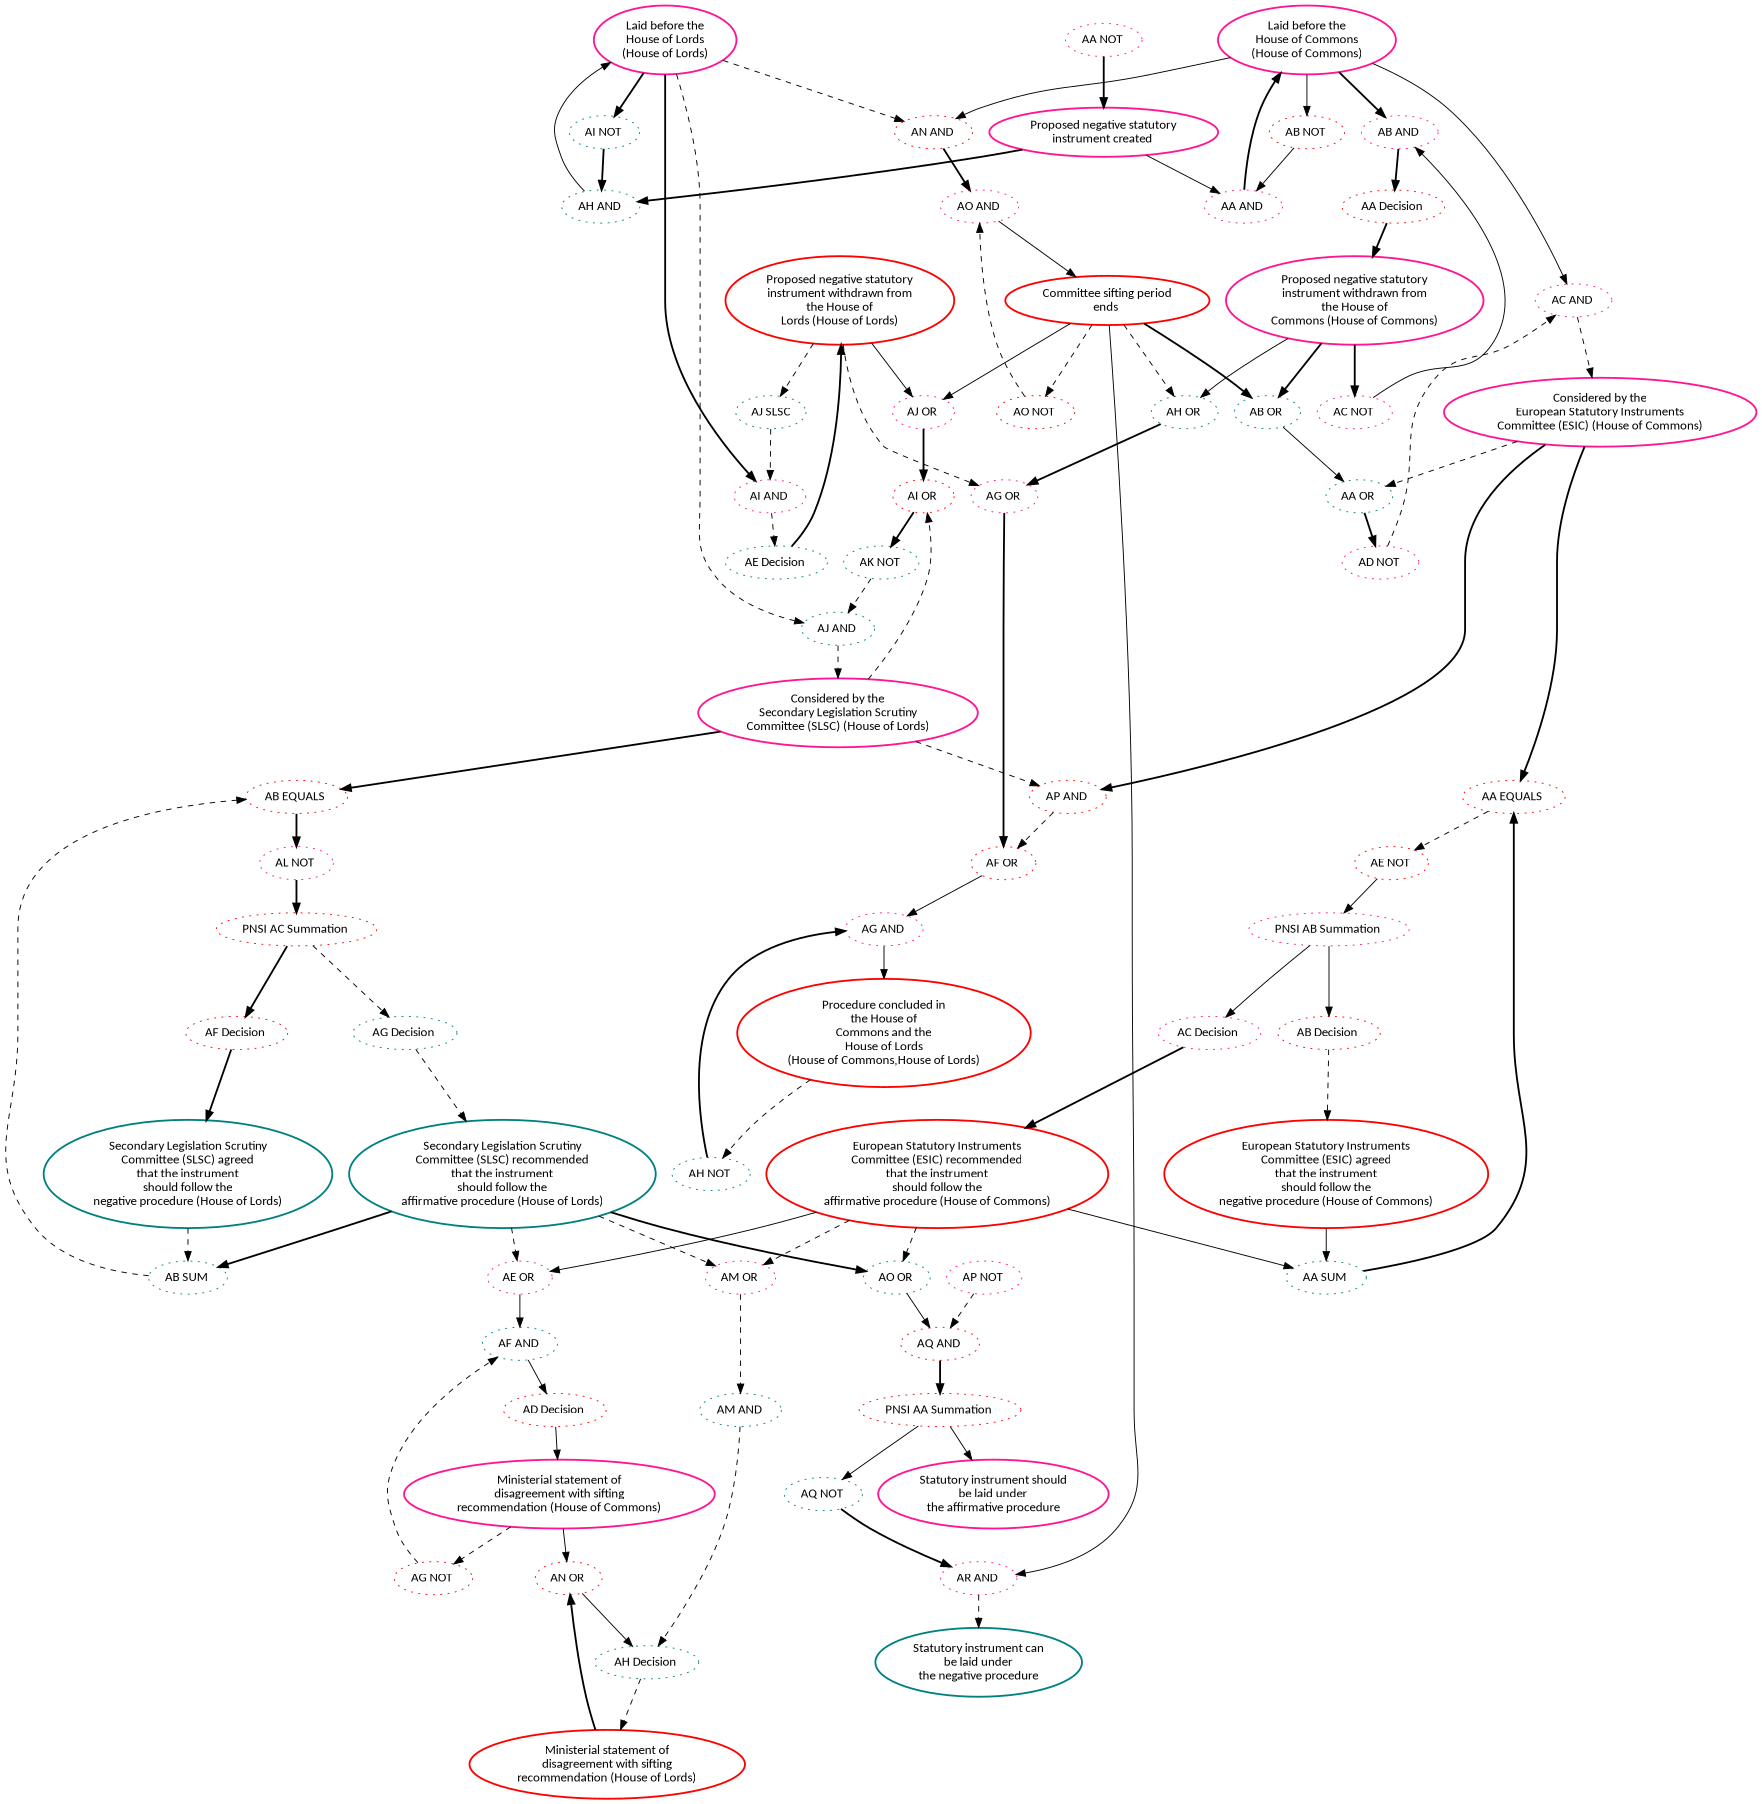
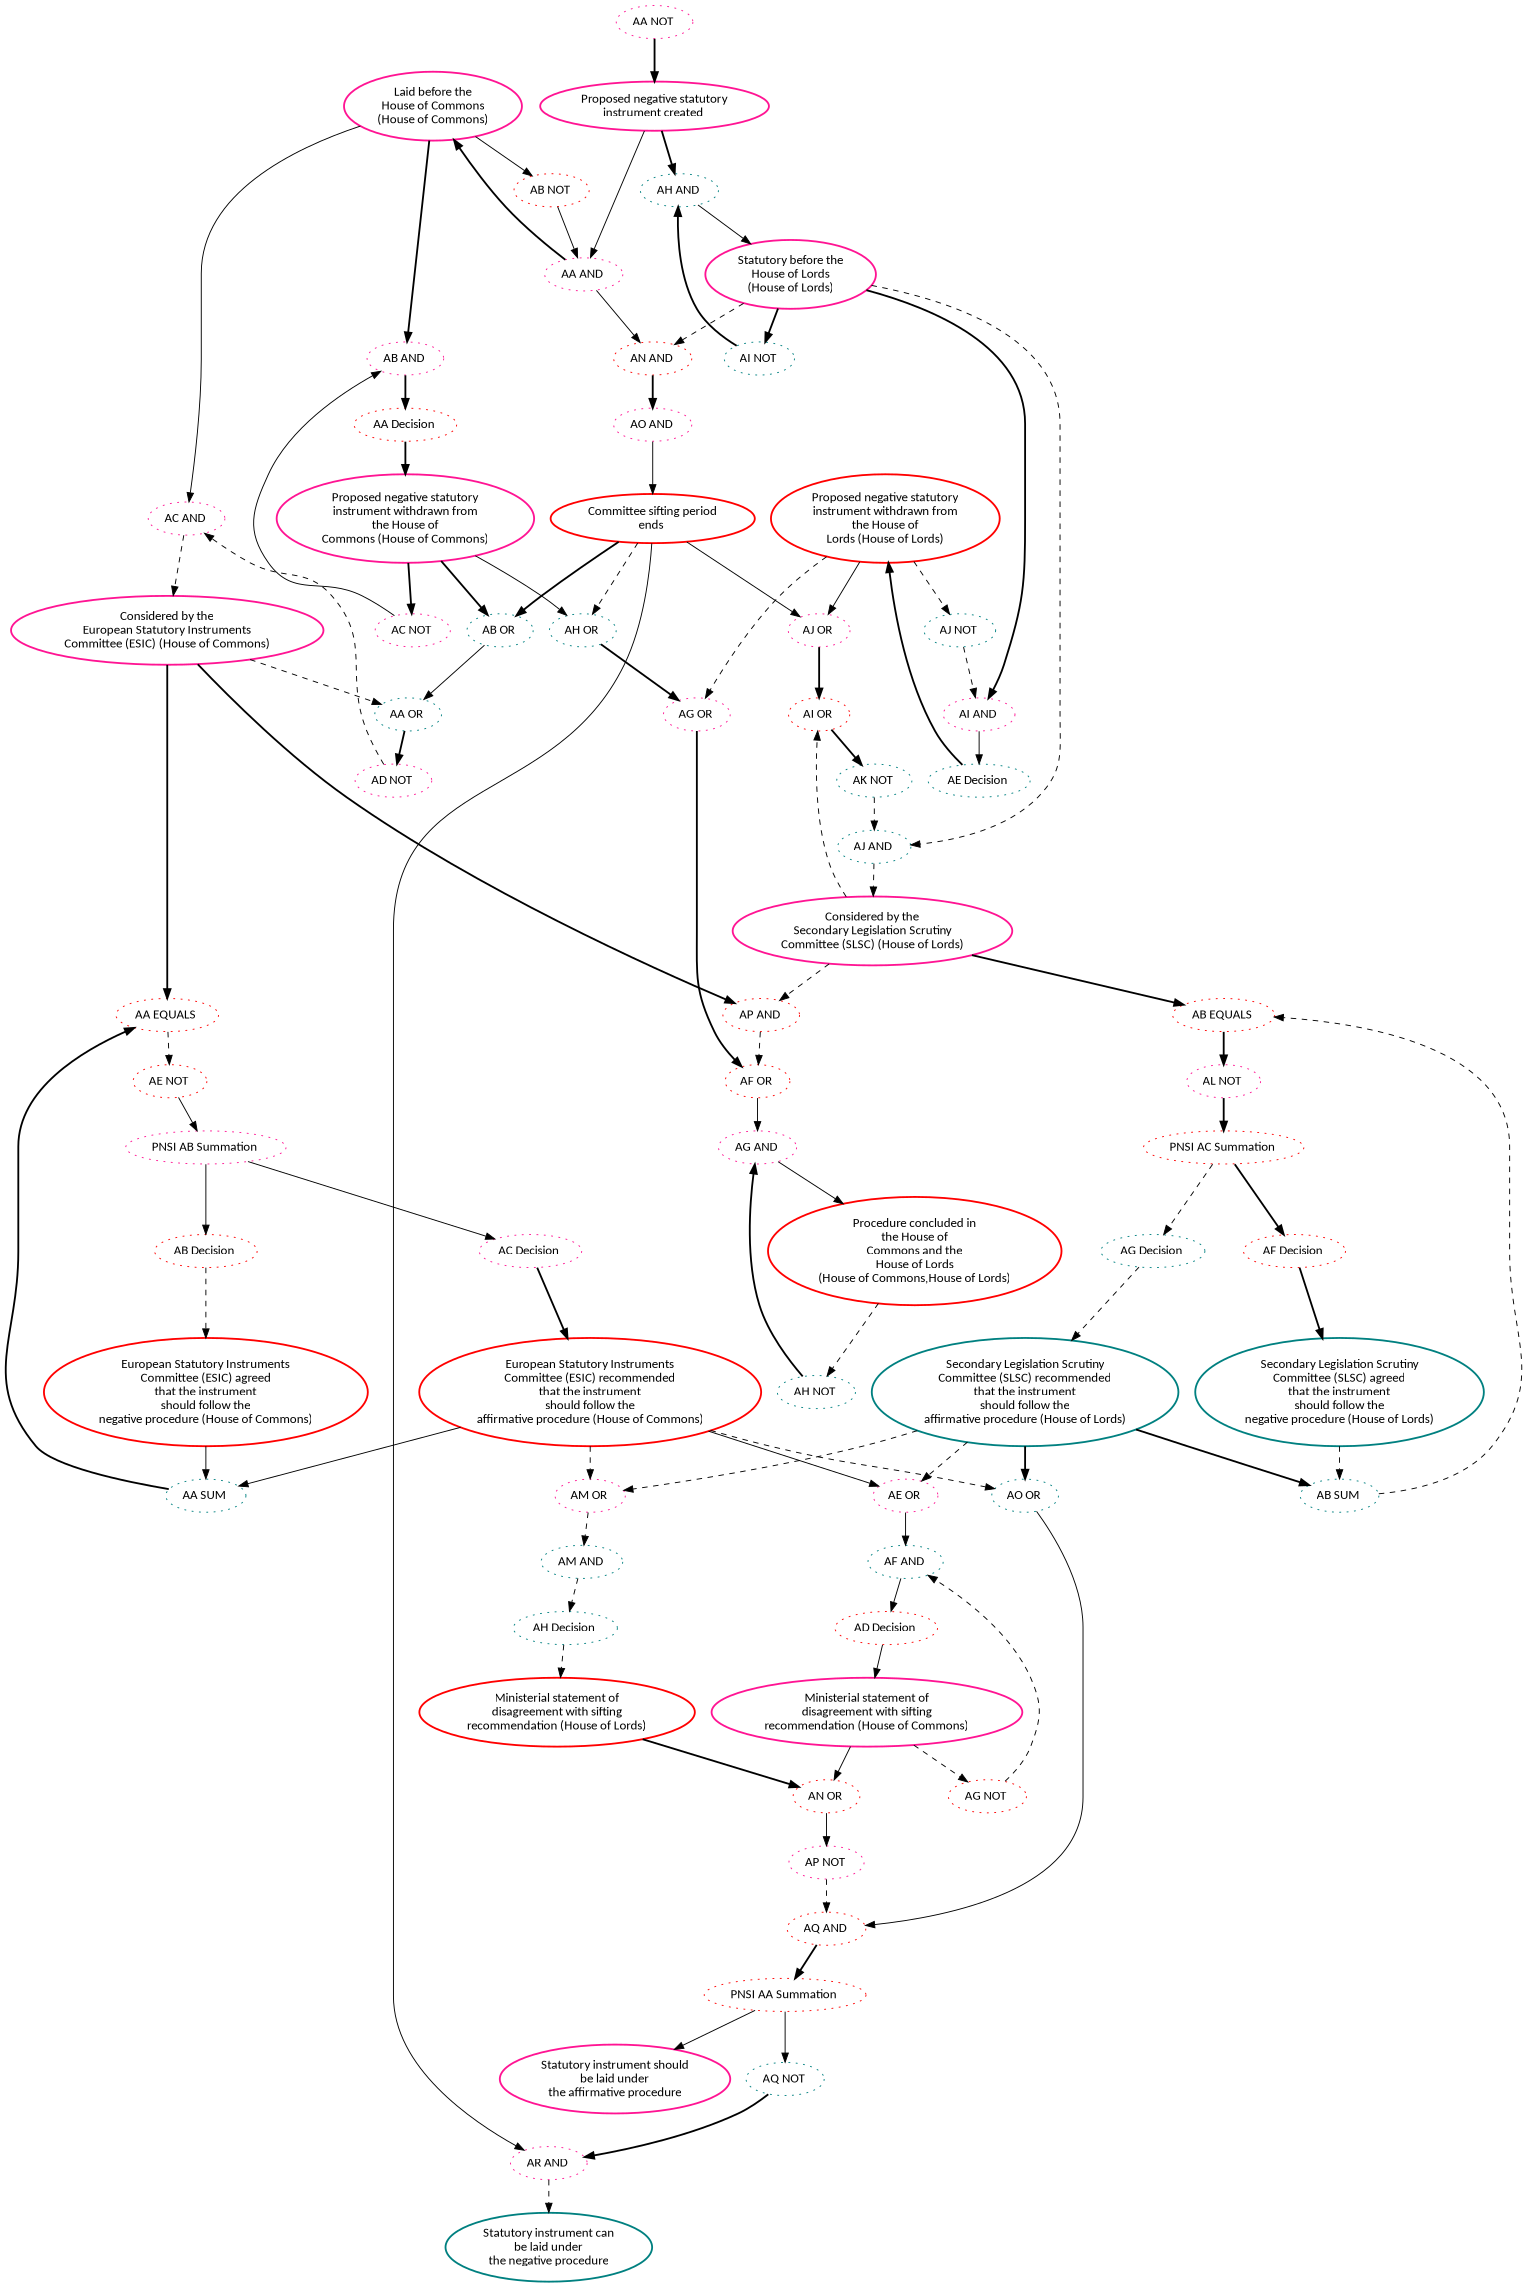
(665, 40) -> (791, 274)
(1097, 83) -> (615, 313)
(771, 412) -> (960, 630)
(1036, 412) -> none
(773, 525) -> (979, 743)
(604, 1617) -> (826, 1825)
